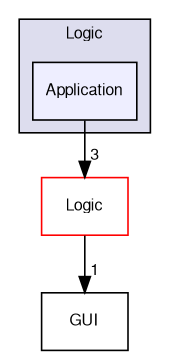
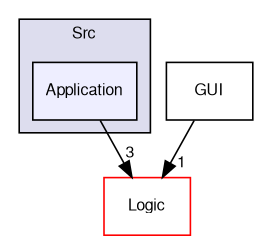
(85, 34) -> (85, 34)
(85, 256) -> (182, 142)
